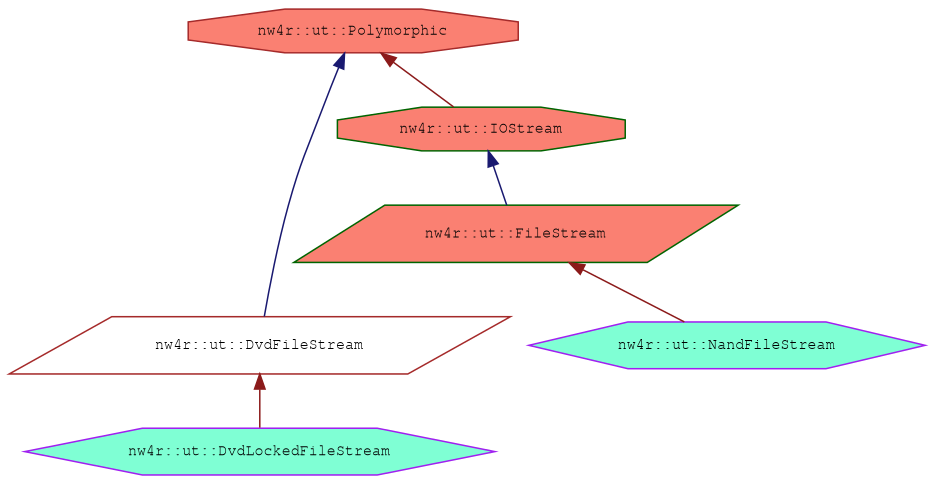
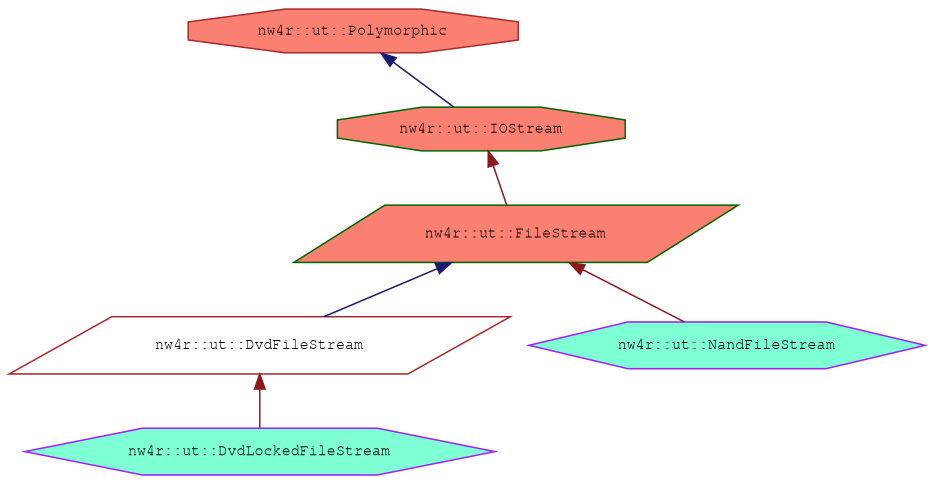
(423, 85) -> (423, 85)
(500, 185) -> (500, 185)
(293, 189) -> (381, 293)
